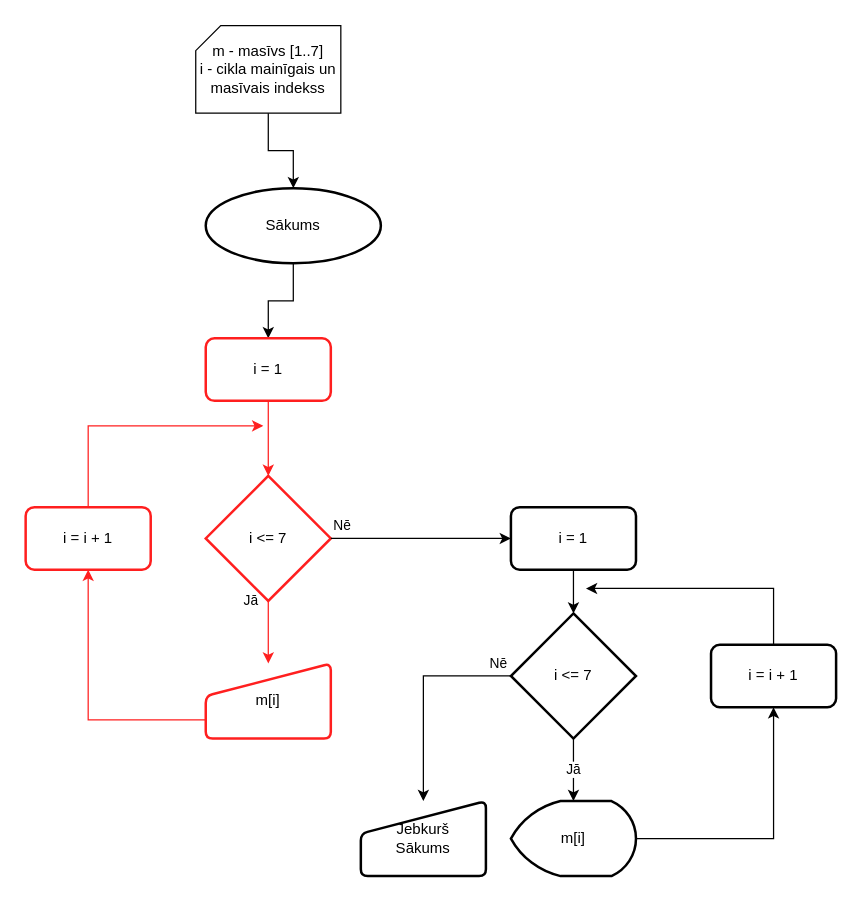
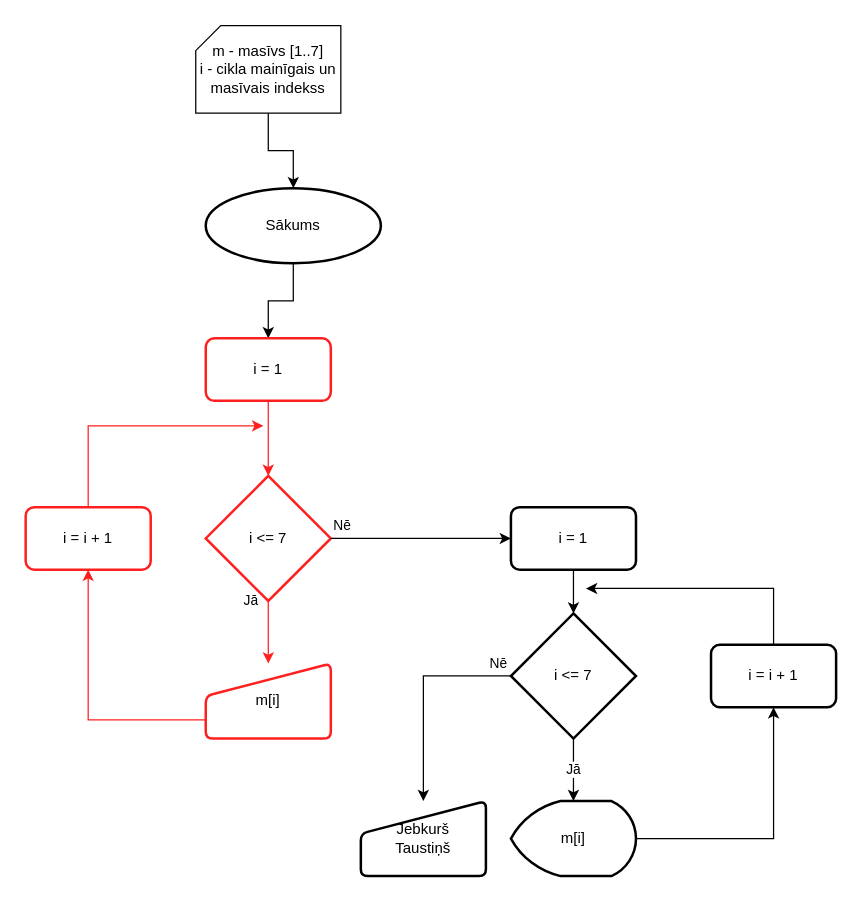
(423, 838) -> (423, 838)
